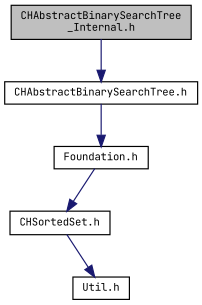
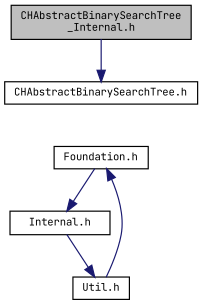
(101, 119) -> (122, 229)
(60, 223) -> (60, 223)
